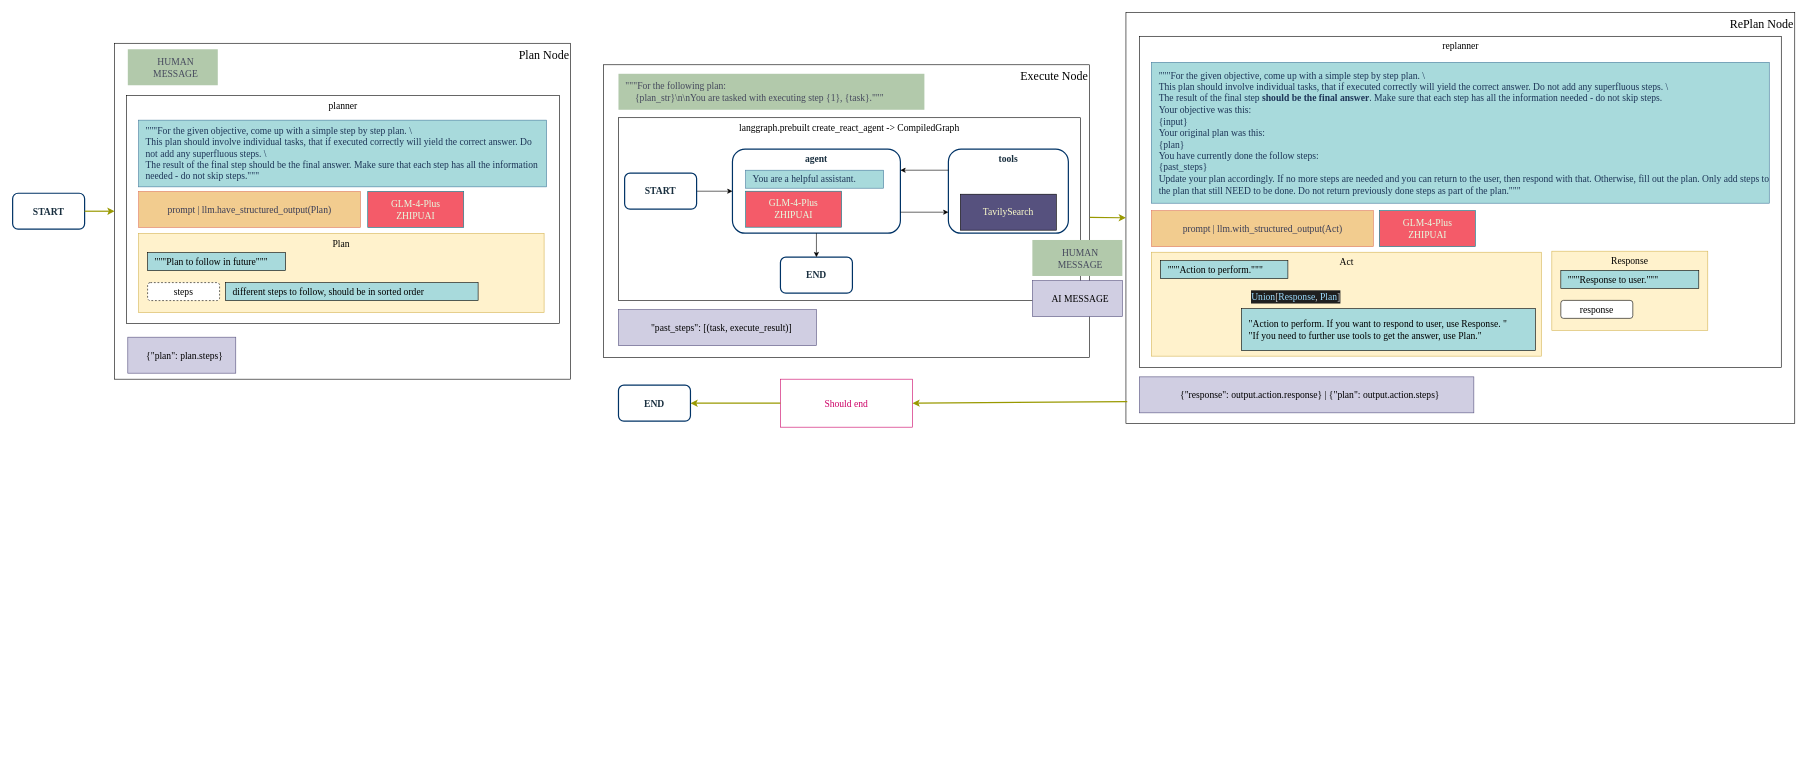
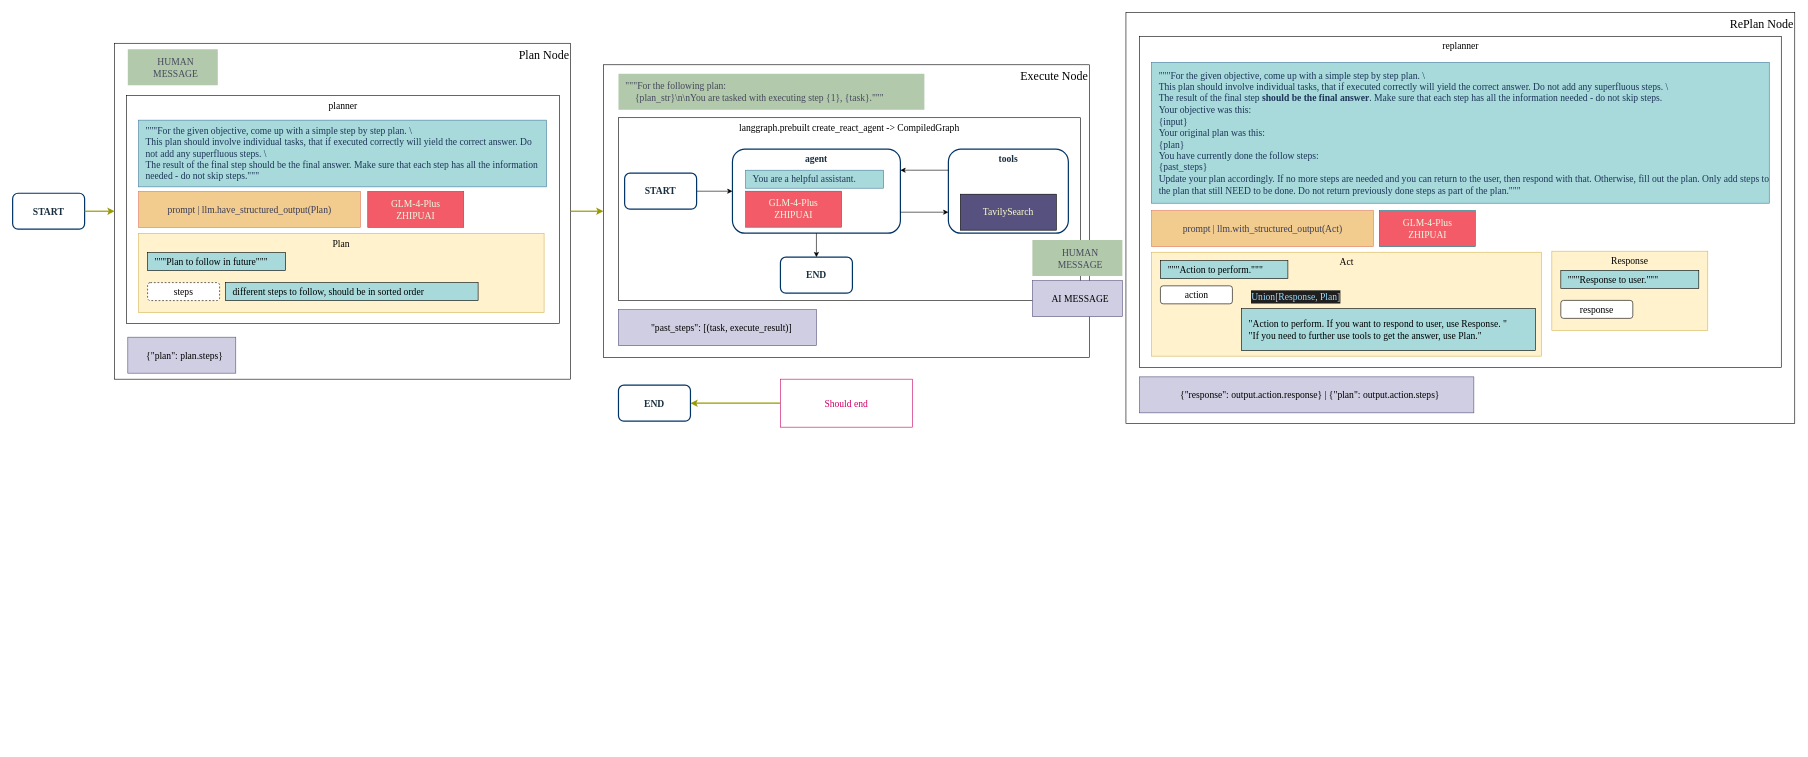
none -> (584, 211)
(1105, 218) -> none
none -> (1196, 295)
(1023, 402) -> none
